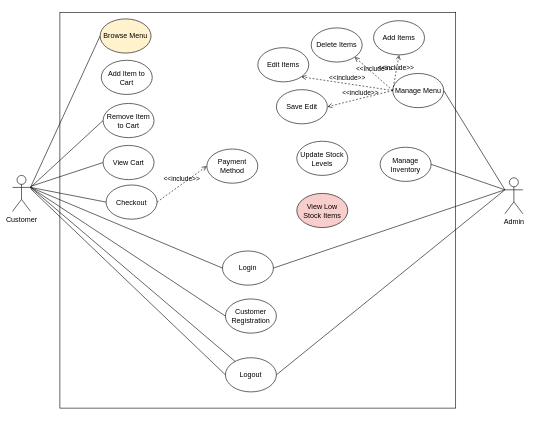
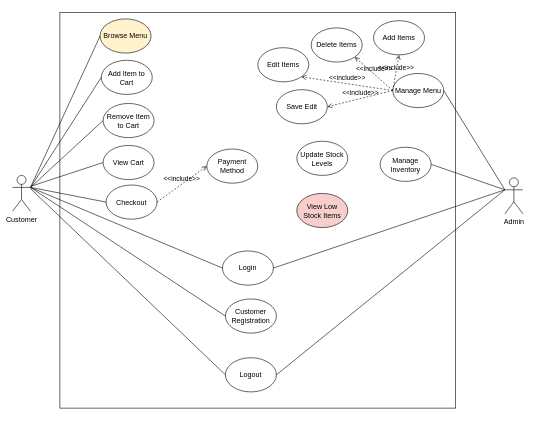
(138, 279) -> (68, 128)
